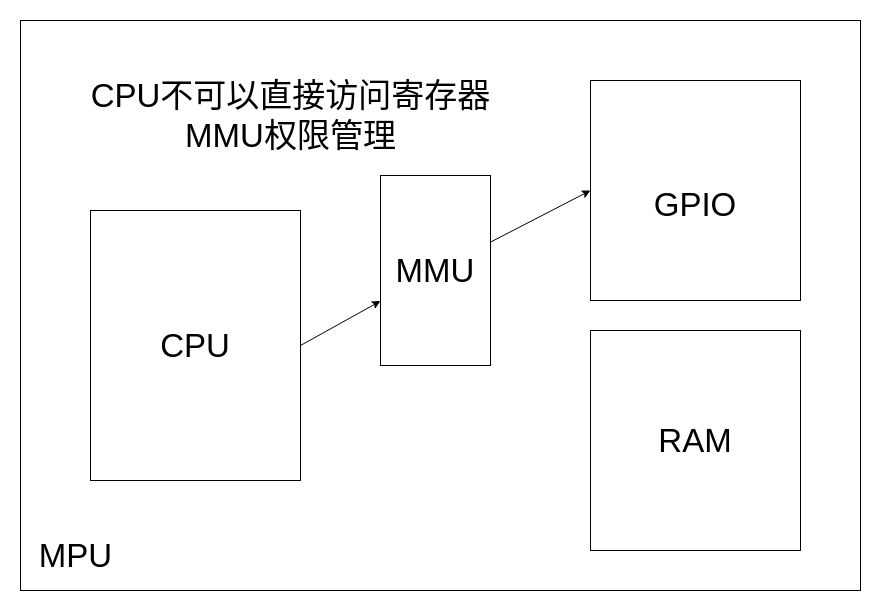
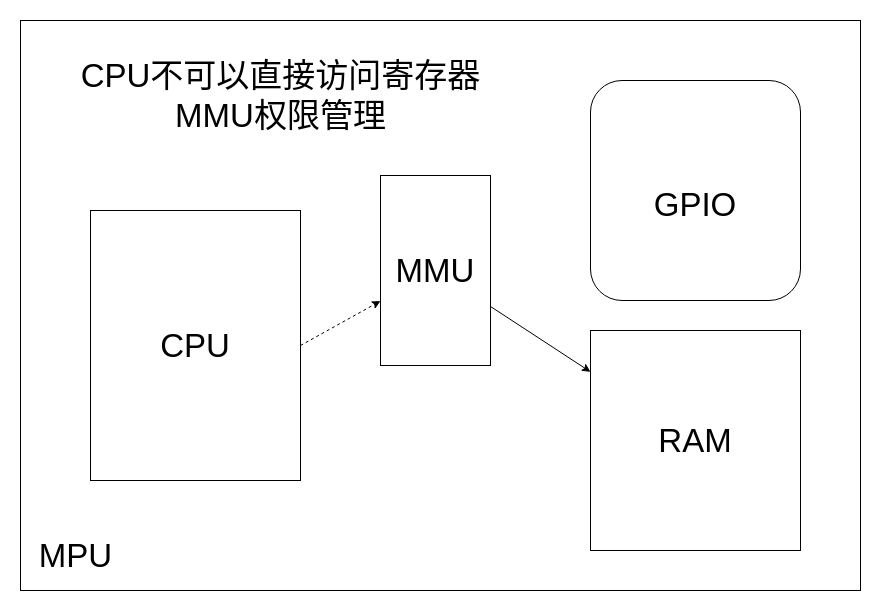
(291, 116) -> (281, 96)
(696, 191) -> (696, 191)
(538, 218) -> (537, 337)
(338, 325) -> (338, 325)
